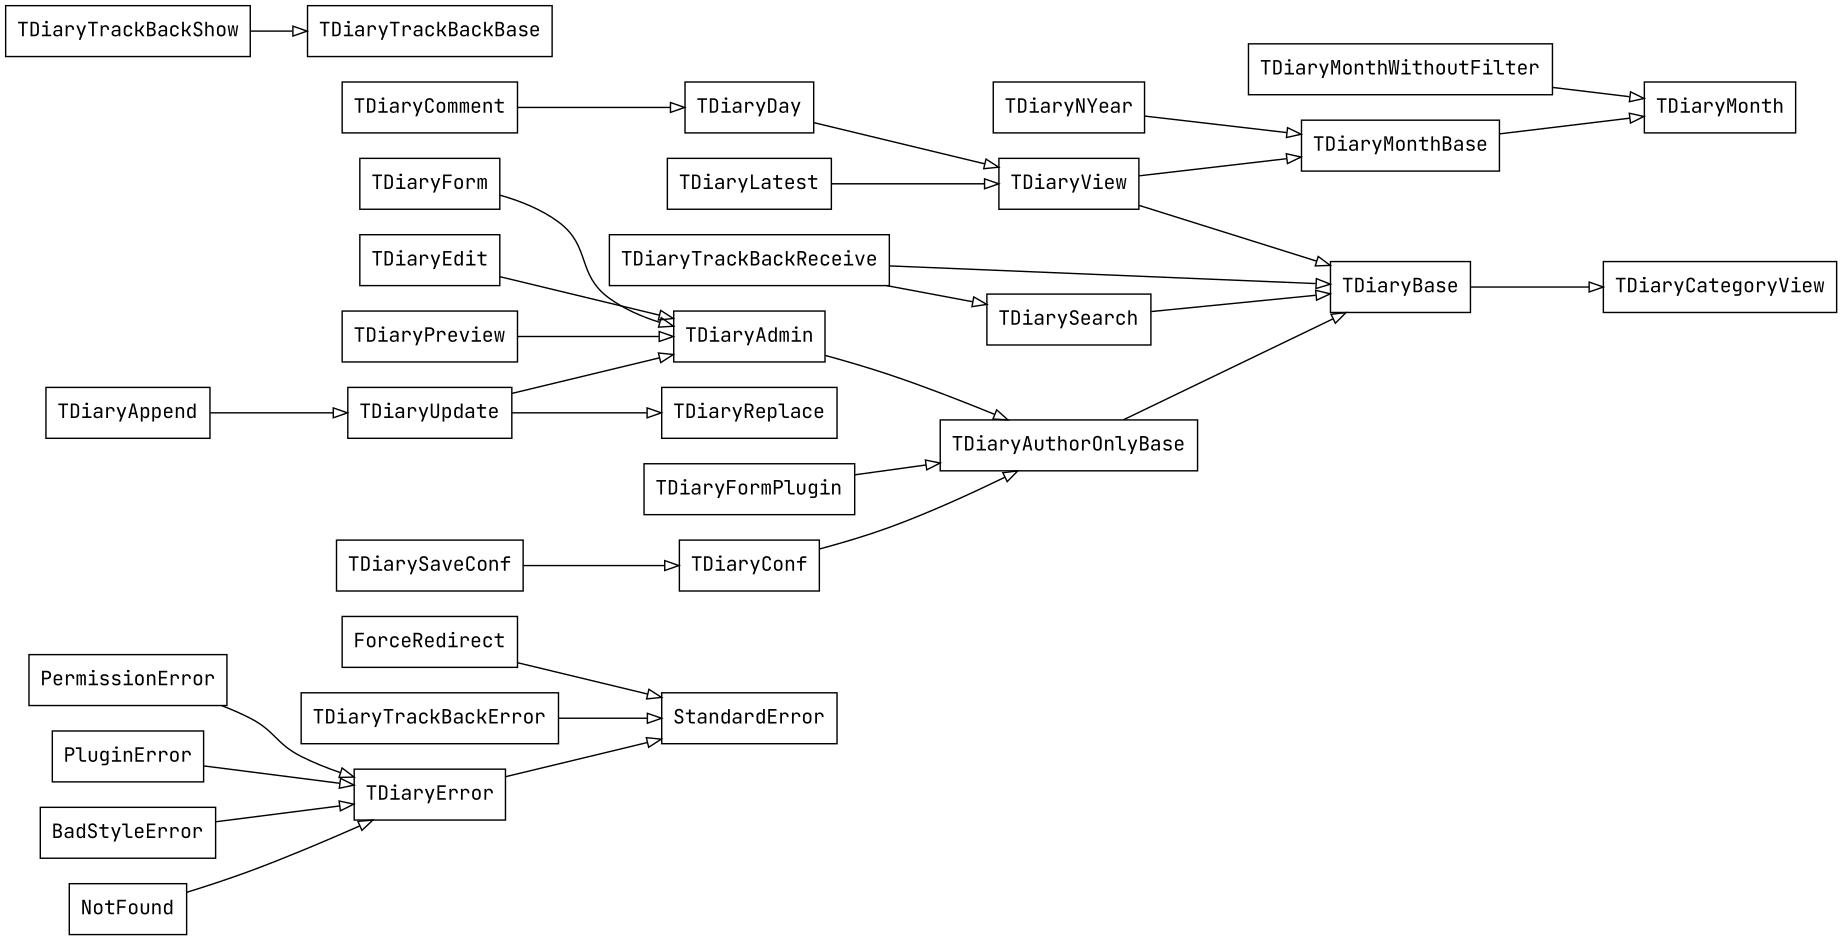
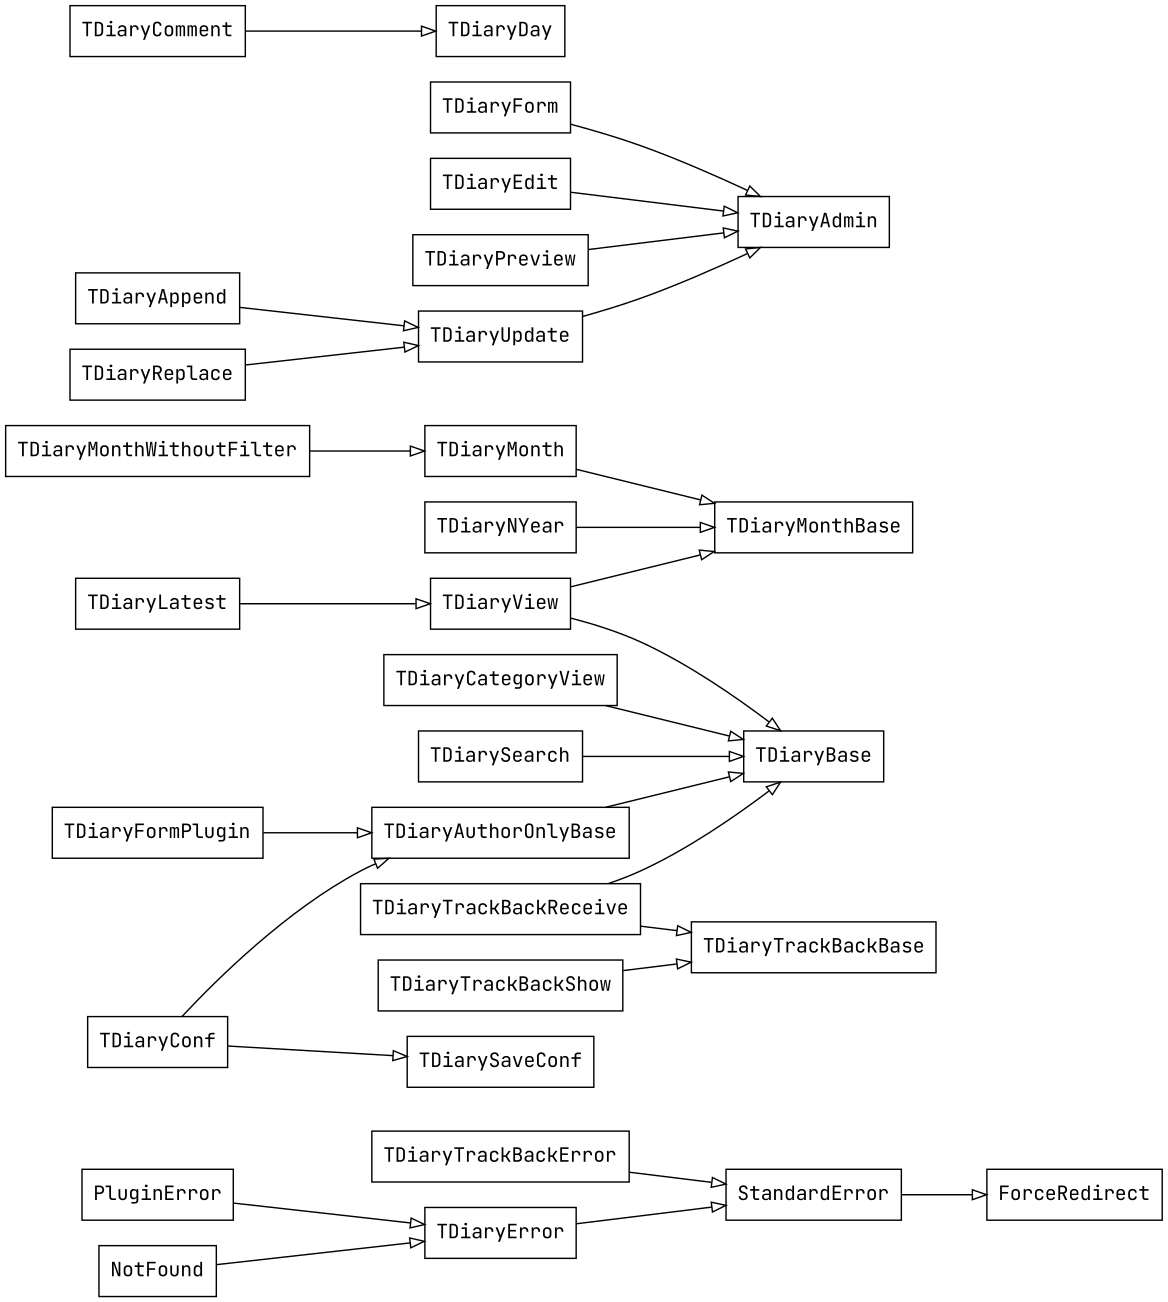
(1564, 126) -> (638, 485)
(899, 143) -> none
(1530, 287) -> (667, 721)
(930, 294) -> (659, 928)
(911, 382) -> none
(579, 413) -> (325, 356)
(594, 566) -> (310, 1051)
(583, 678) -> (937, 1195)
(128, 680) -> none
(128, 833) -> none
